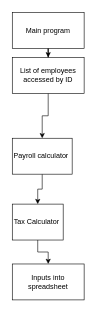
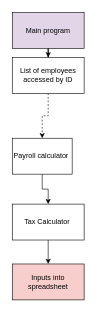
(48, 30) -> (48, 30)
(47, 116) -> (47, 116)
(38, 222) -> (48, 222)
(48, 282) -> (48, 282)
